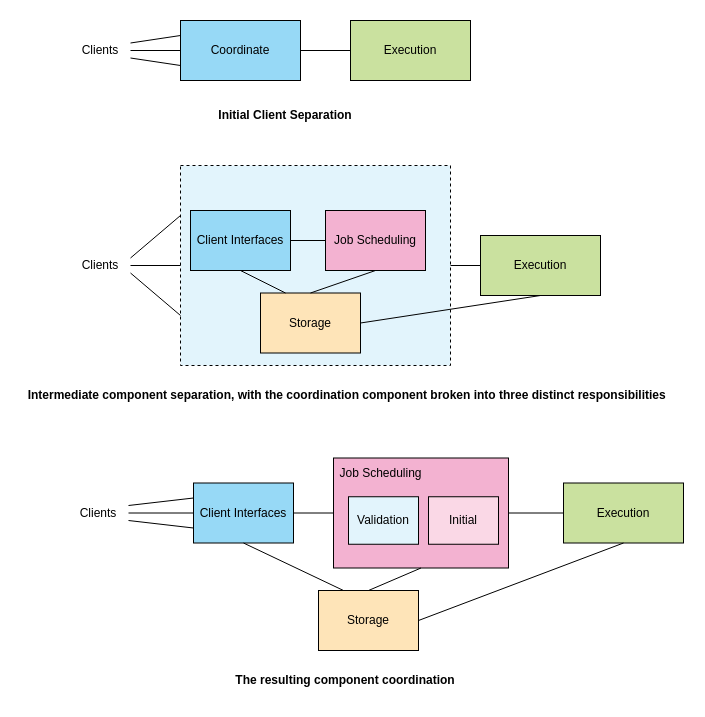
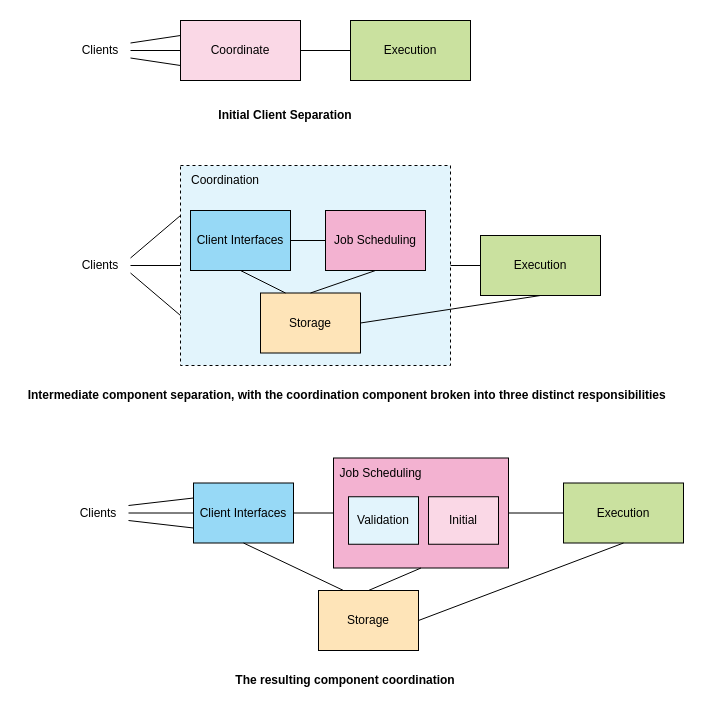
(241, 51) -> (241, 51)
none -> (226, 181)
